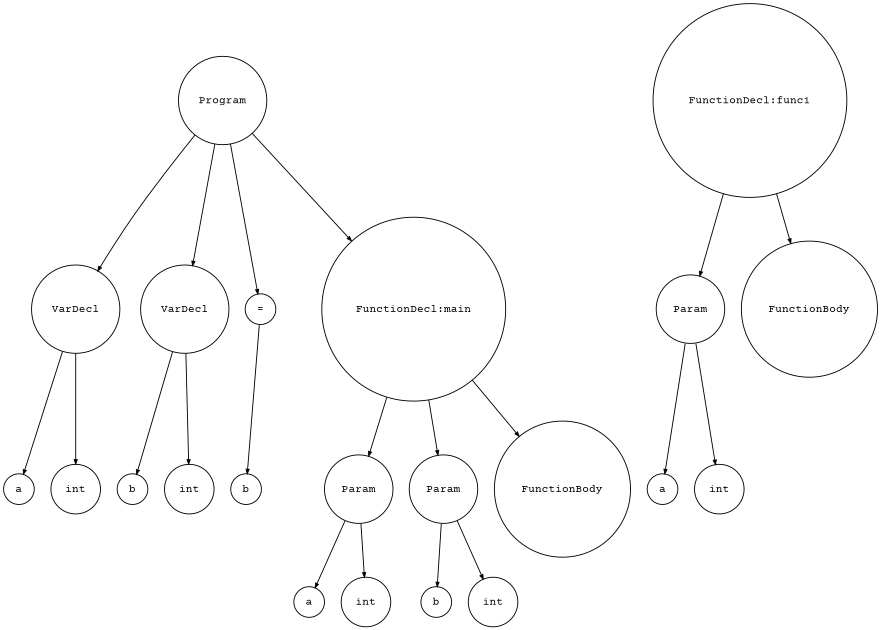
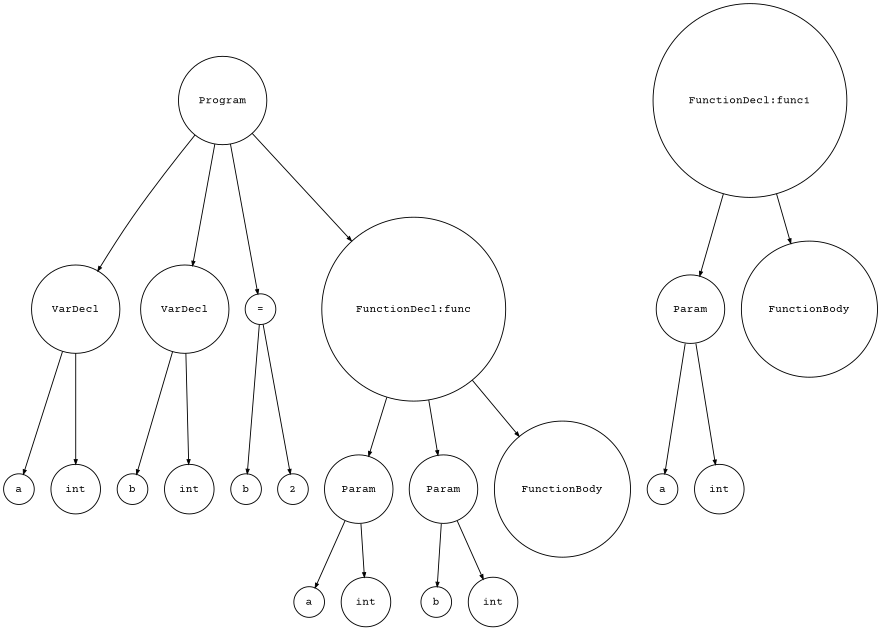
(414, 309) -> (414, 309)
none -> (293, 489)
